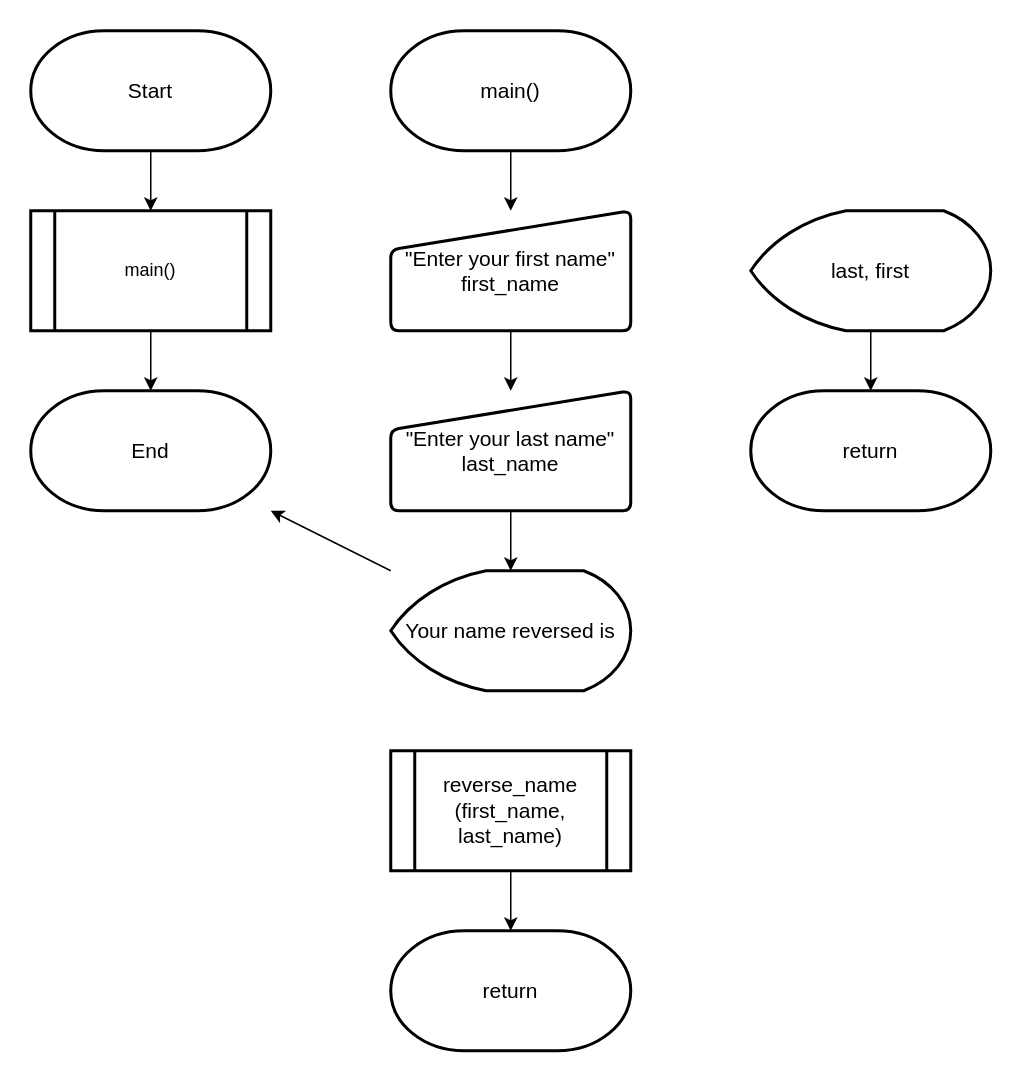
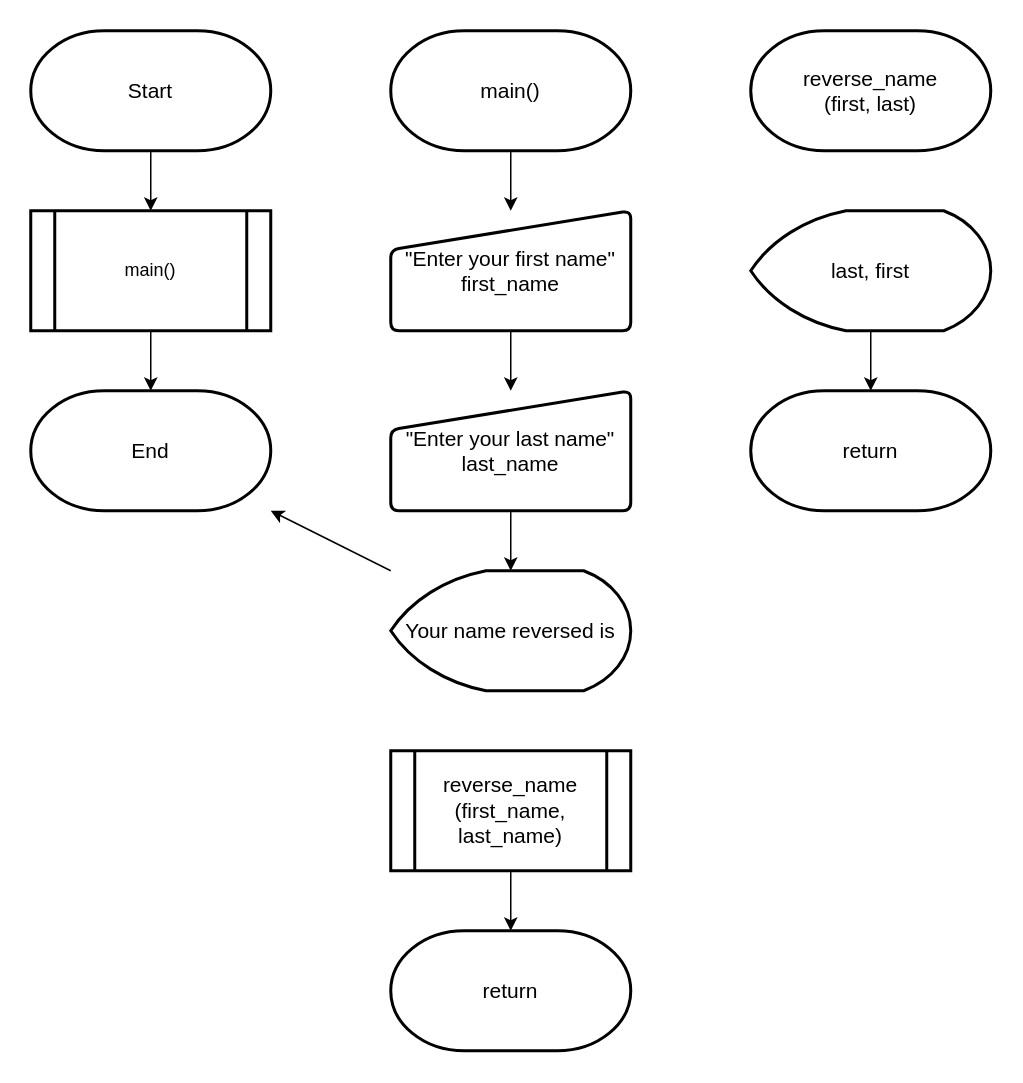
none -> (871, 91)
